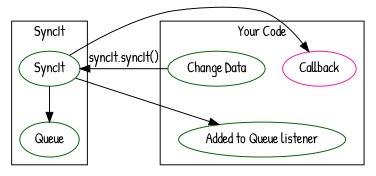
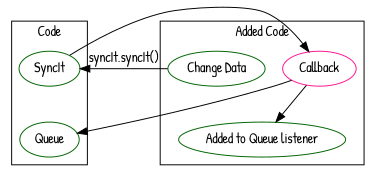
(50, 32) -> (50, 32)
(262, 32) -> (262, 32)
(50, 99) -> (190, 108)
(143, 100) -> (294, 100)
